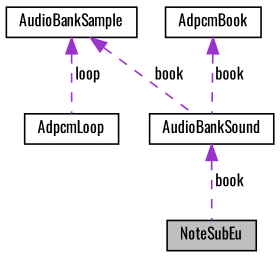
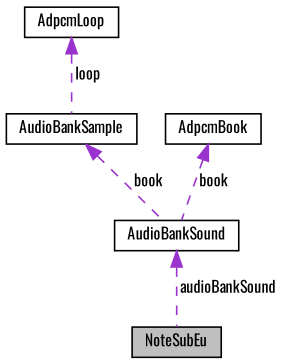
(72, 84) -> (72, 84)
(228, 182) -> (227, 289)
